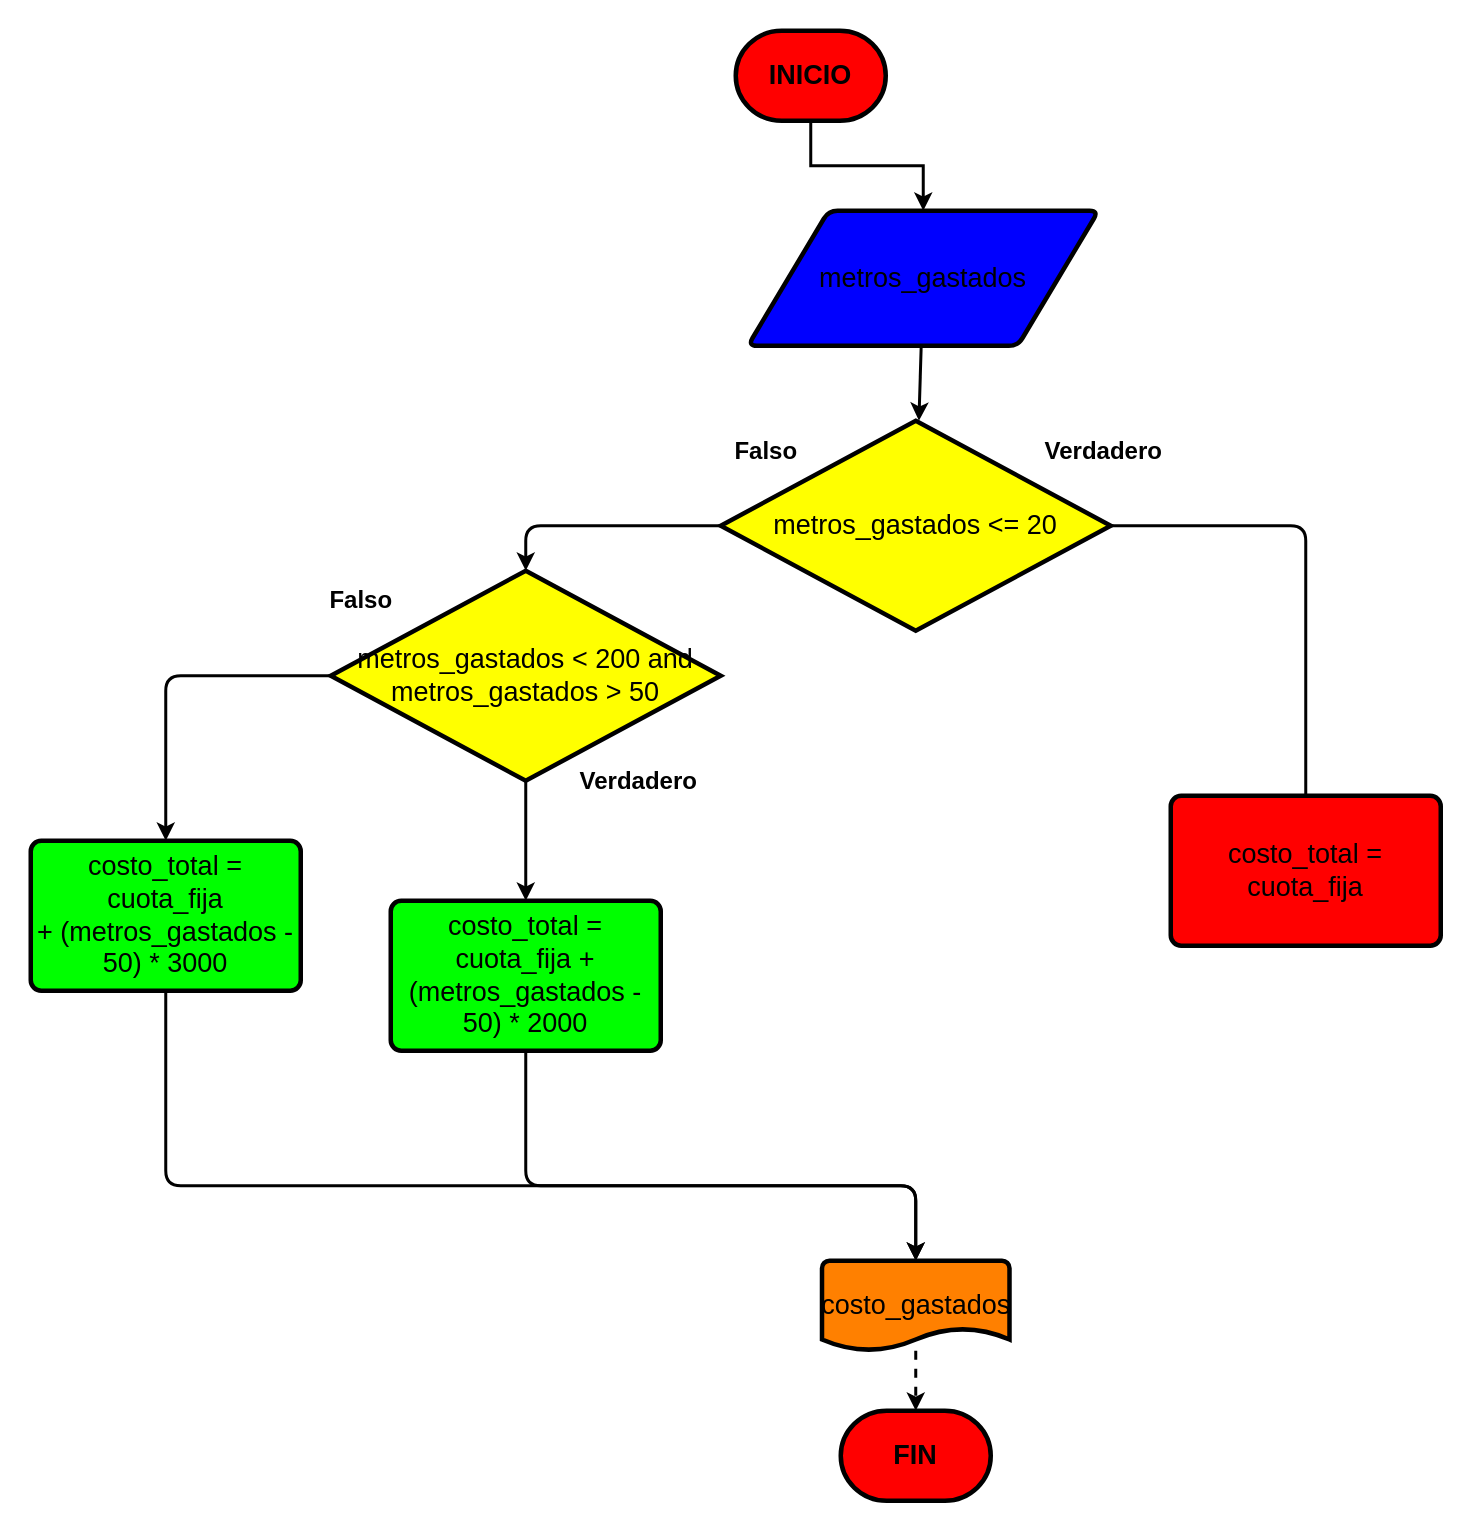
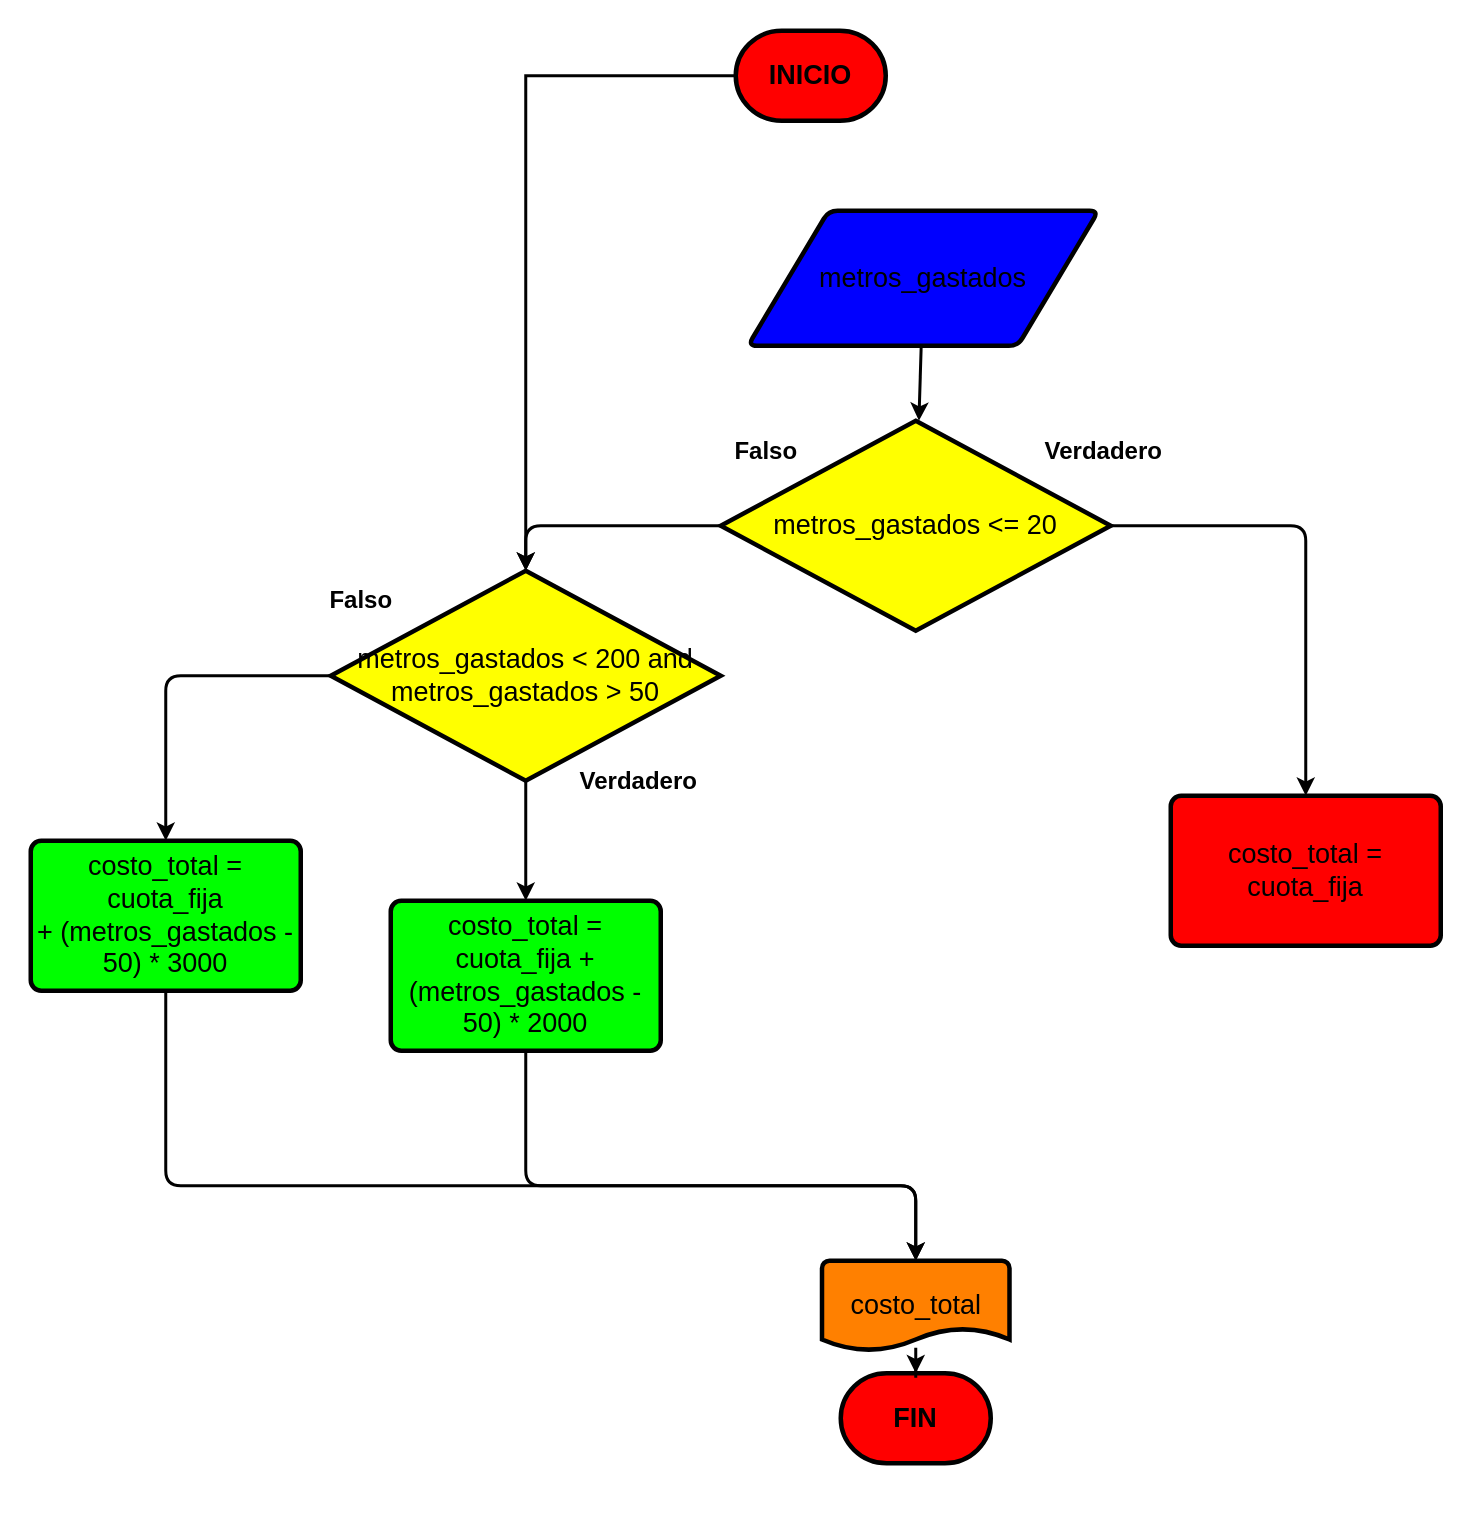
(860, 166) -> (526, 199)
(1306, 785) -> (1306, 780)
(917, 1306) -> (917, 1306)
(916, 1456) -> (916, 1418)
